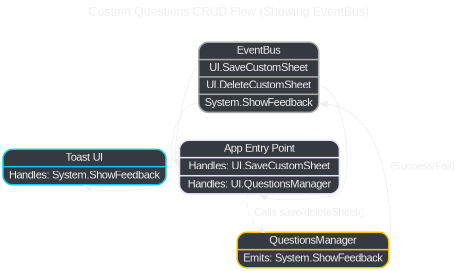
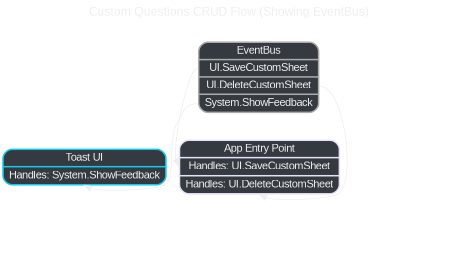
(259, 184) -> (259, 184)
(313, 250) -> none
